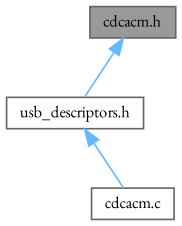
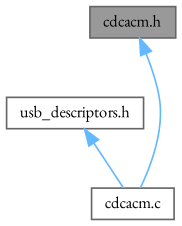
(99, 75) -> (160, 121)
